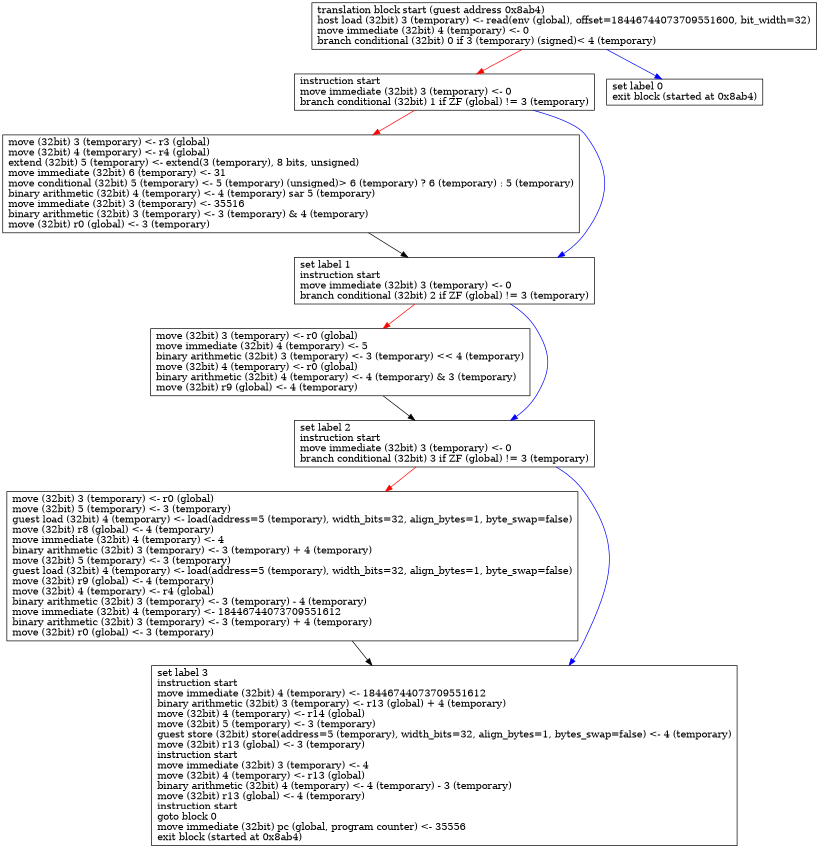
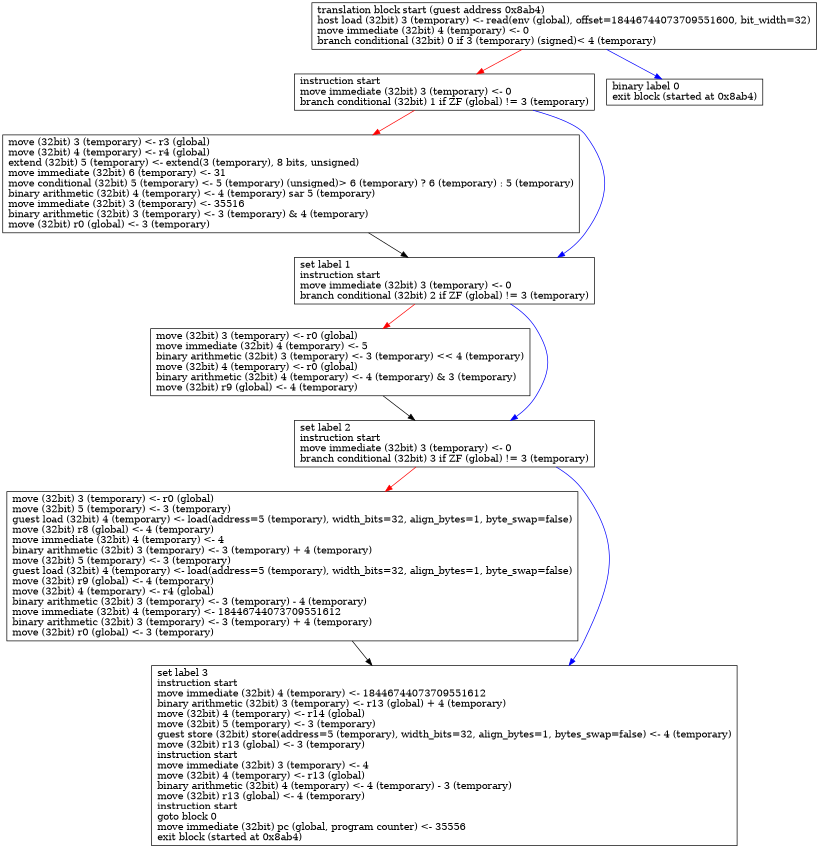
(685, 92) -> (685, 92)
